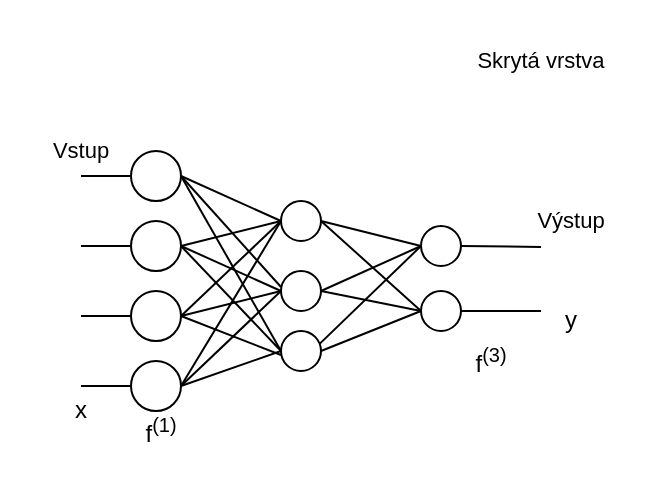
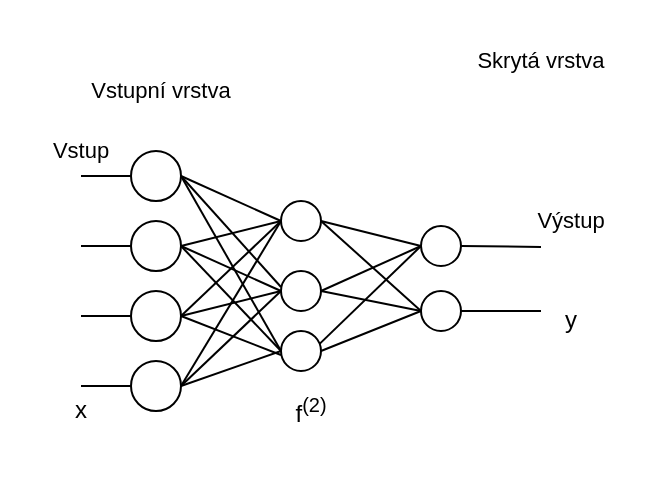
none -> (161, 91)
(491, 361) -> none
none -> (311, 411)
(161, 431) -> none
